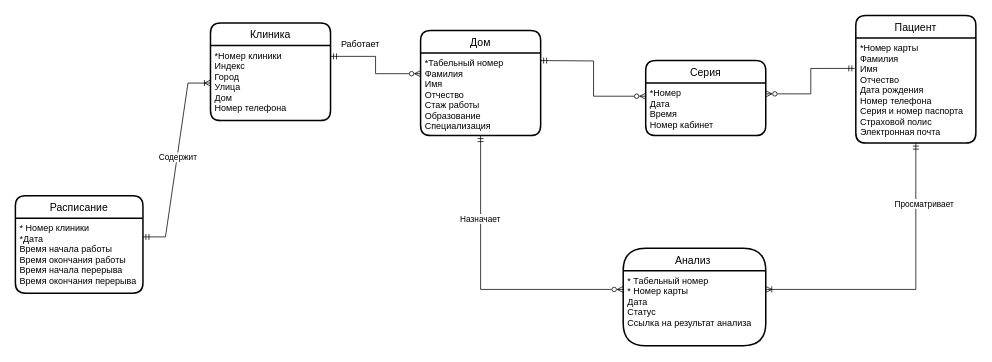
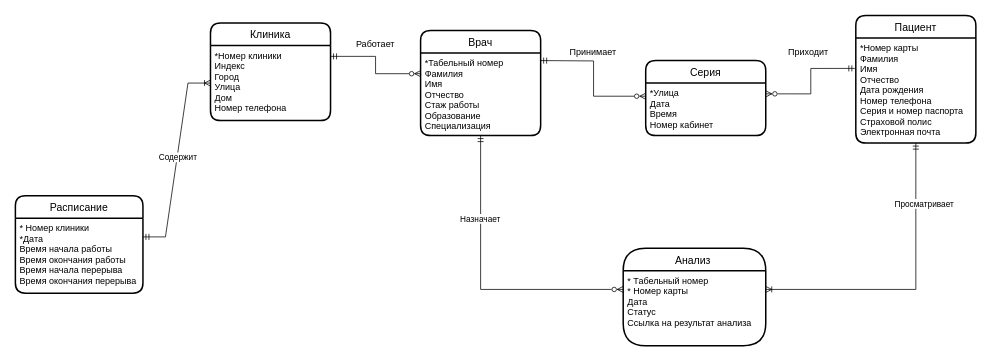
(360, 42) -> (375, 42)
(480, 42) -> (480, 42)
none -> (593, 49)
none -> (808, 49)
(665, 93) -> (665, 93)
